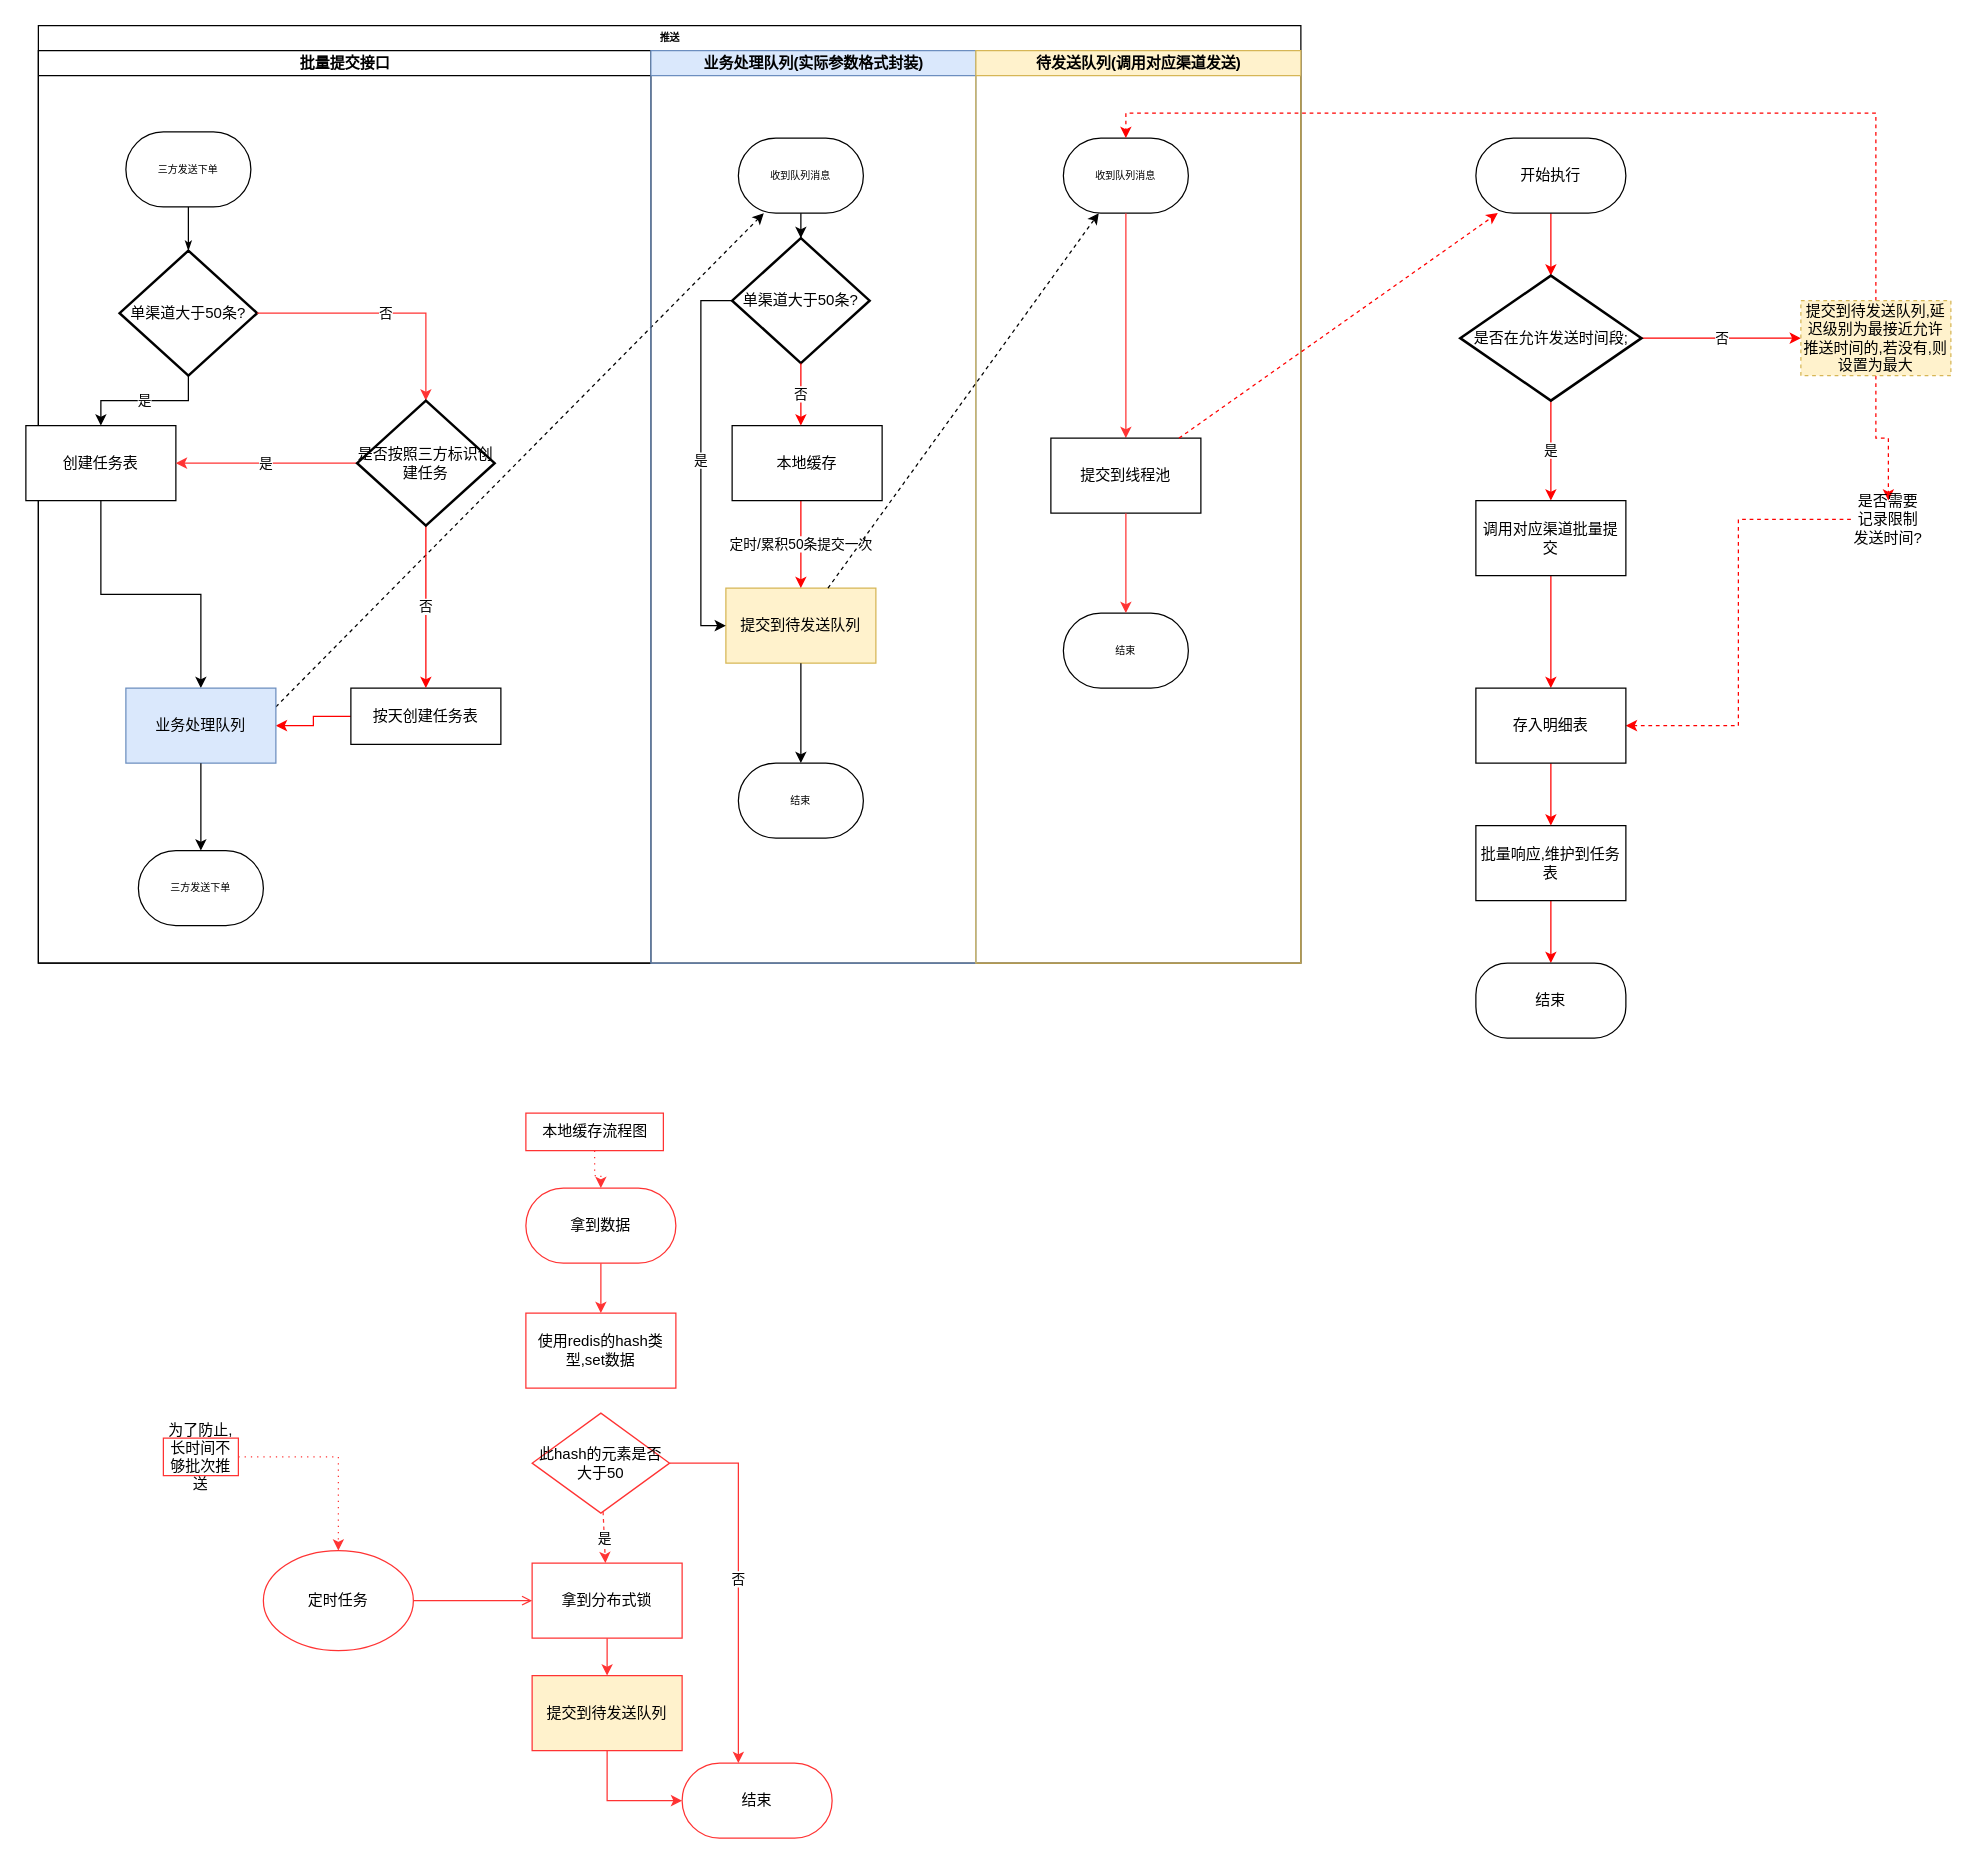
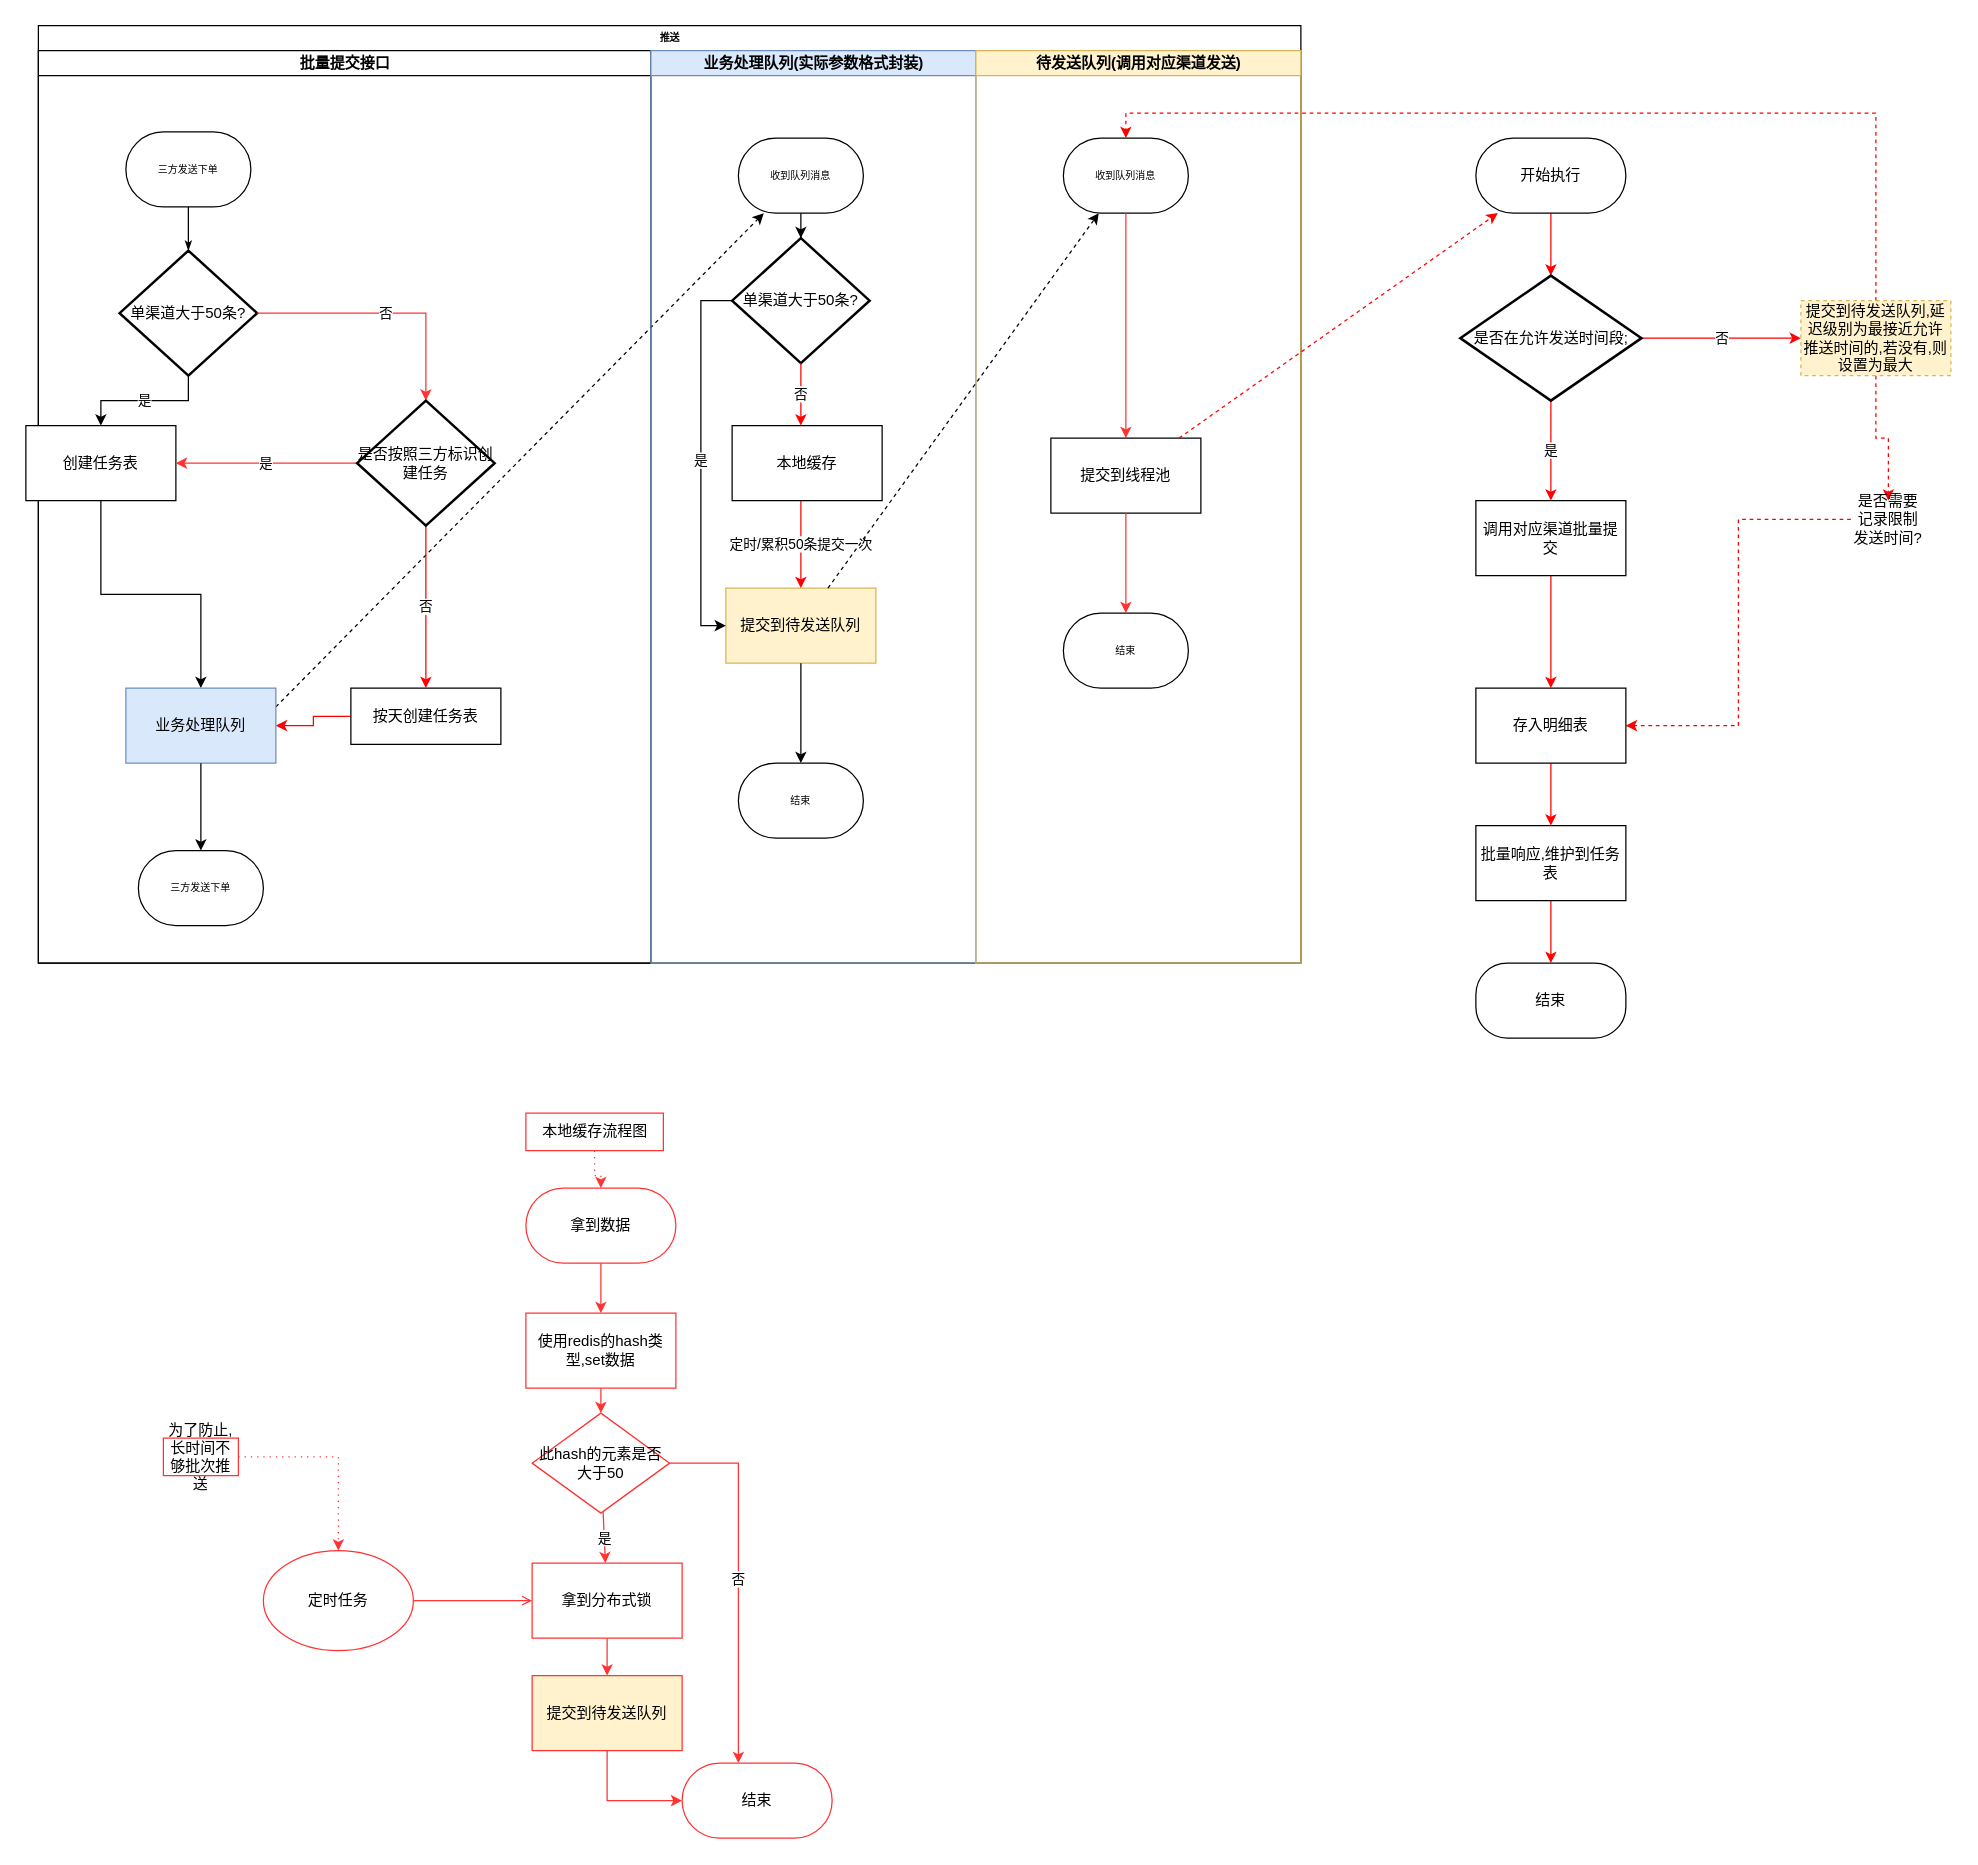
none -> (601, 1396)
(603, 1520) -> (603, 1520)
